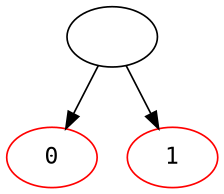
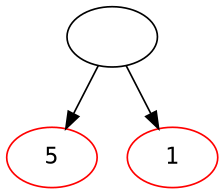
(52, 157) -> (52, 157)
